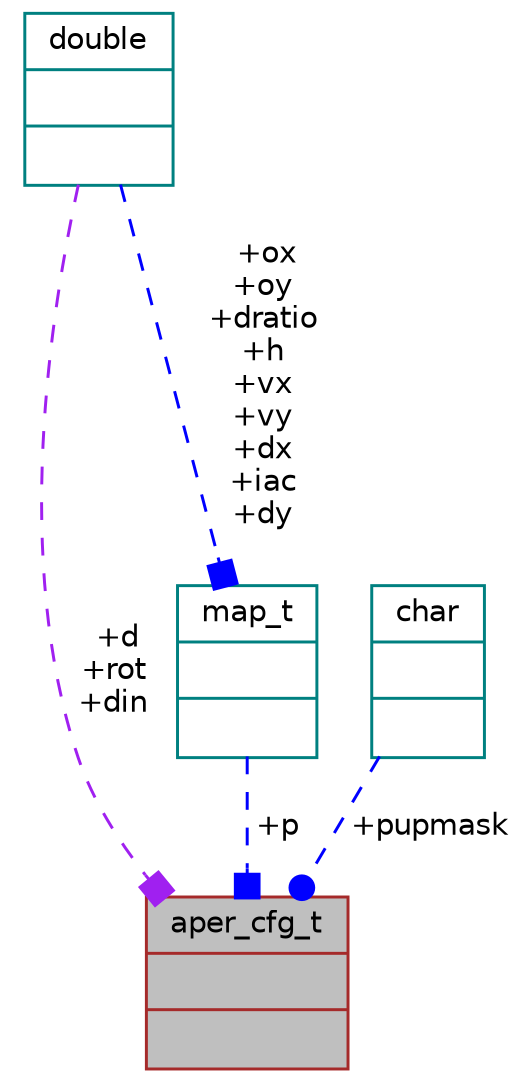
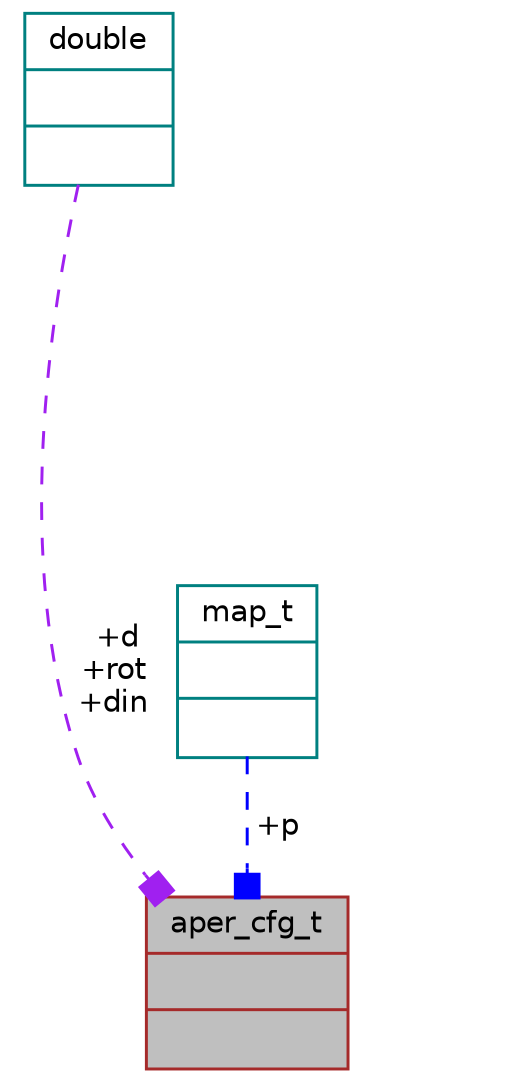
(169, 371) -> none
(428, 672) -> none
